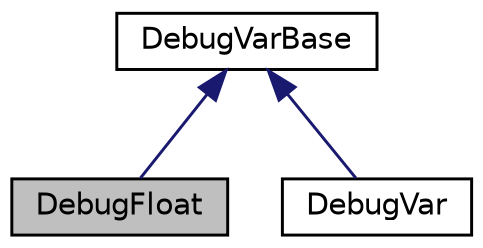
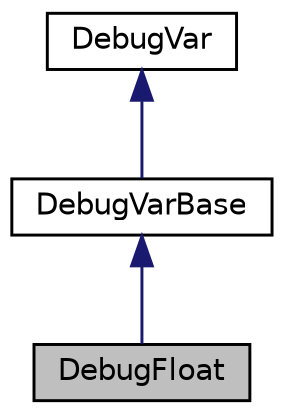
(322, 136) -> (142, 140)
